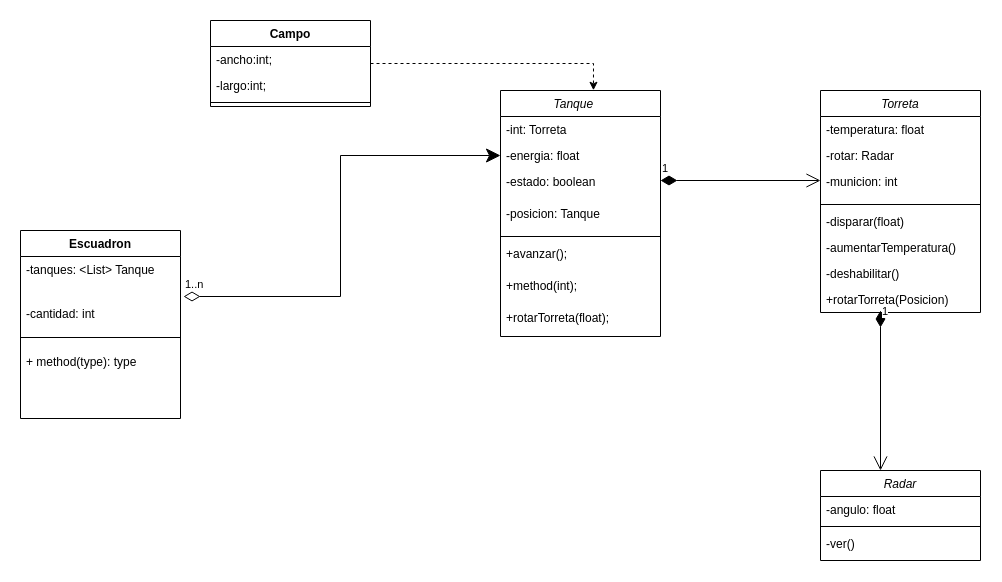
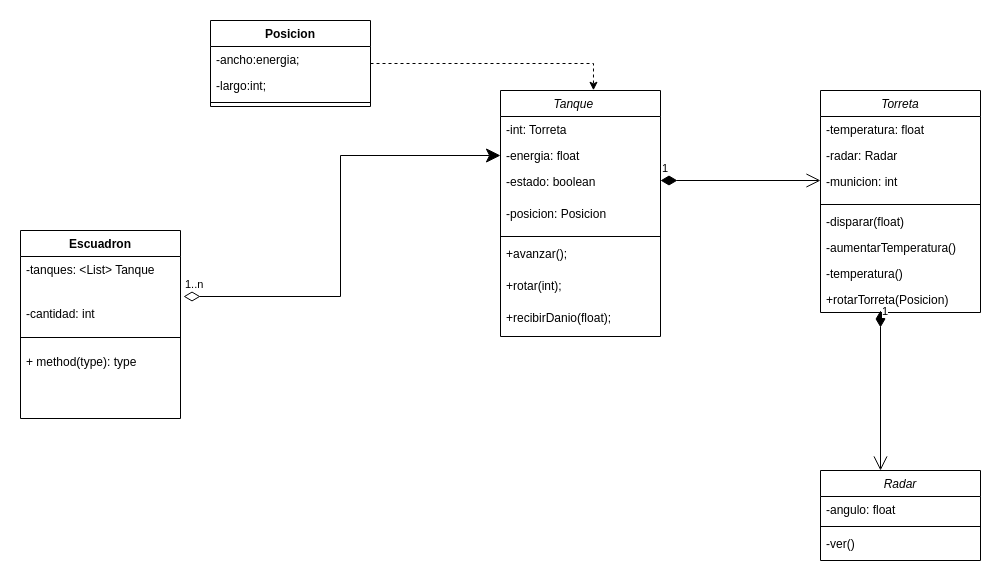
(291, 35) -> (291, 35)
(249, 61) -> (262, 61)
(867, 156) -> (867, 156)
(557, 214) -> (560, 214)
(872, 274) -> (873, 274)
(547, 286) -> (543, 286)
(573, 318) -> (569, 318)
